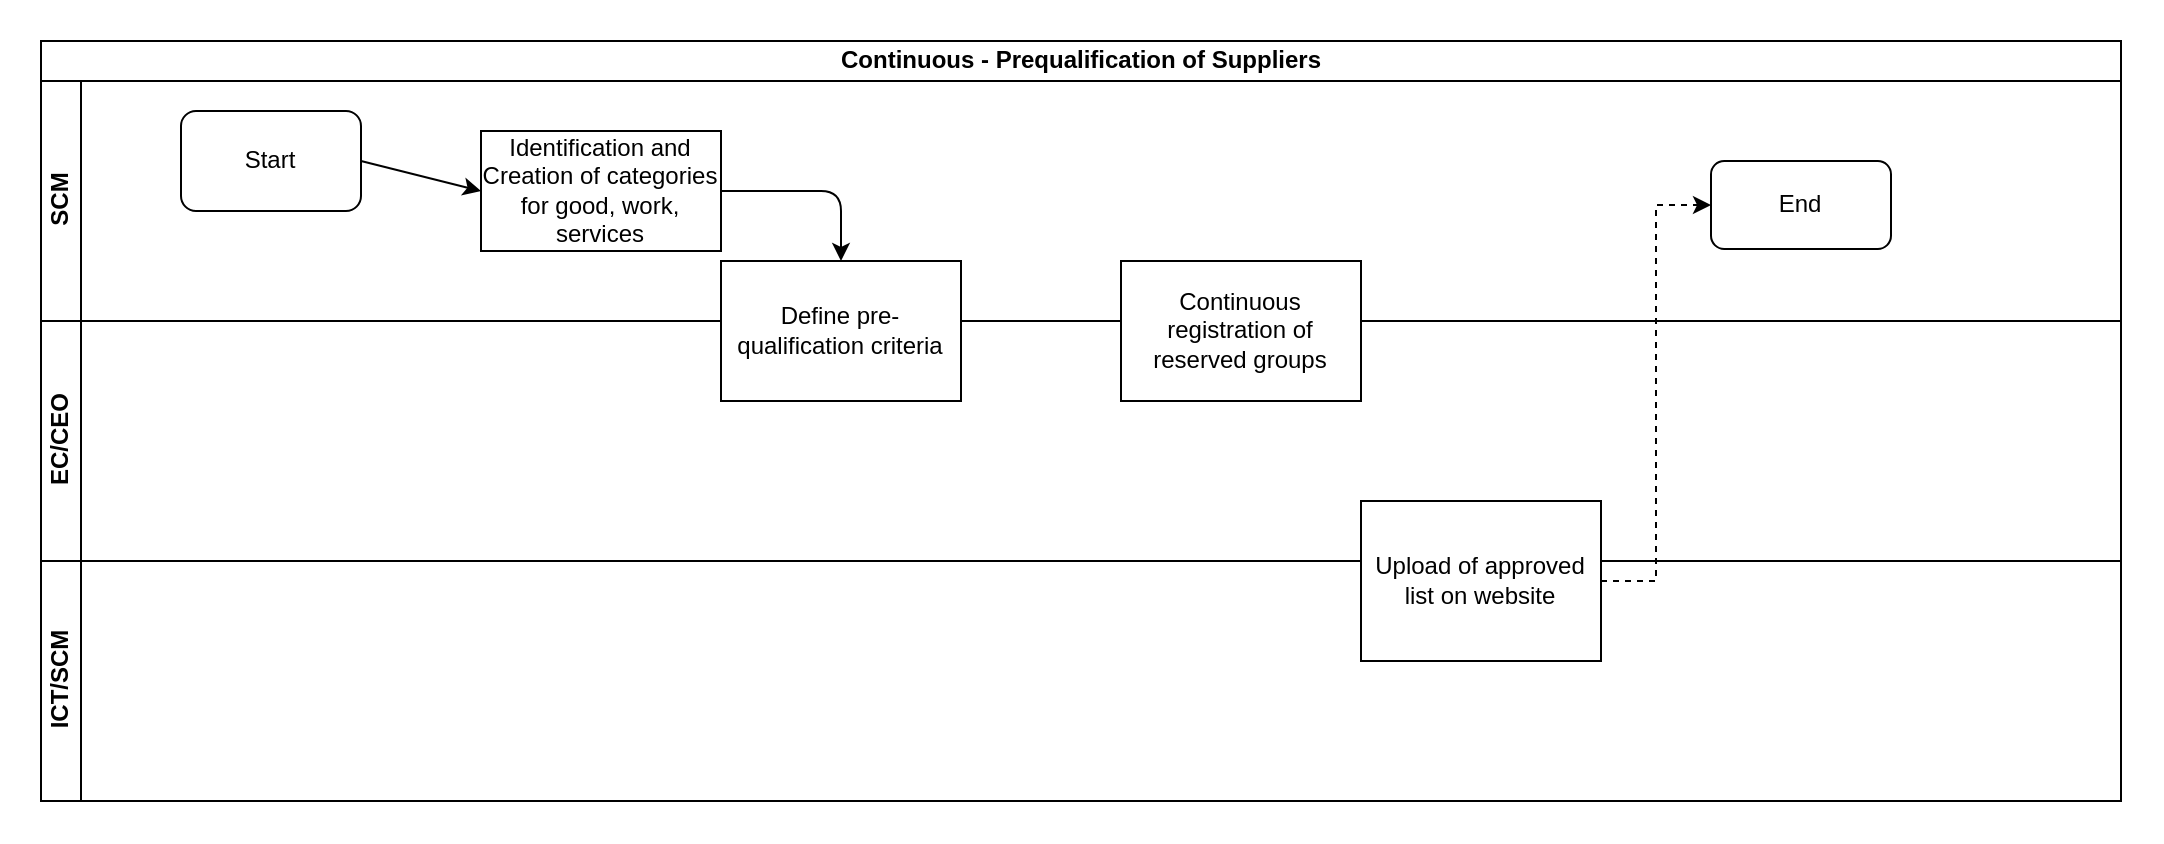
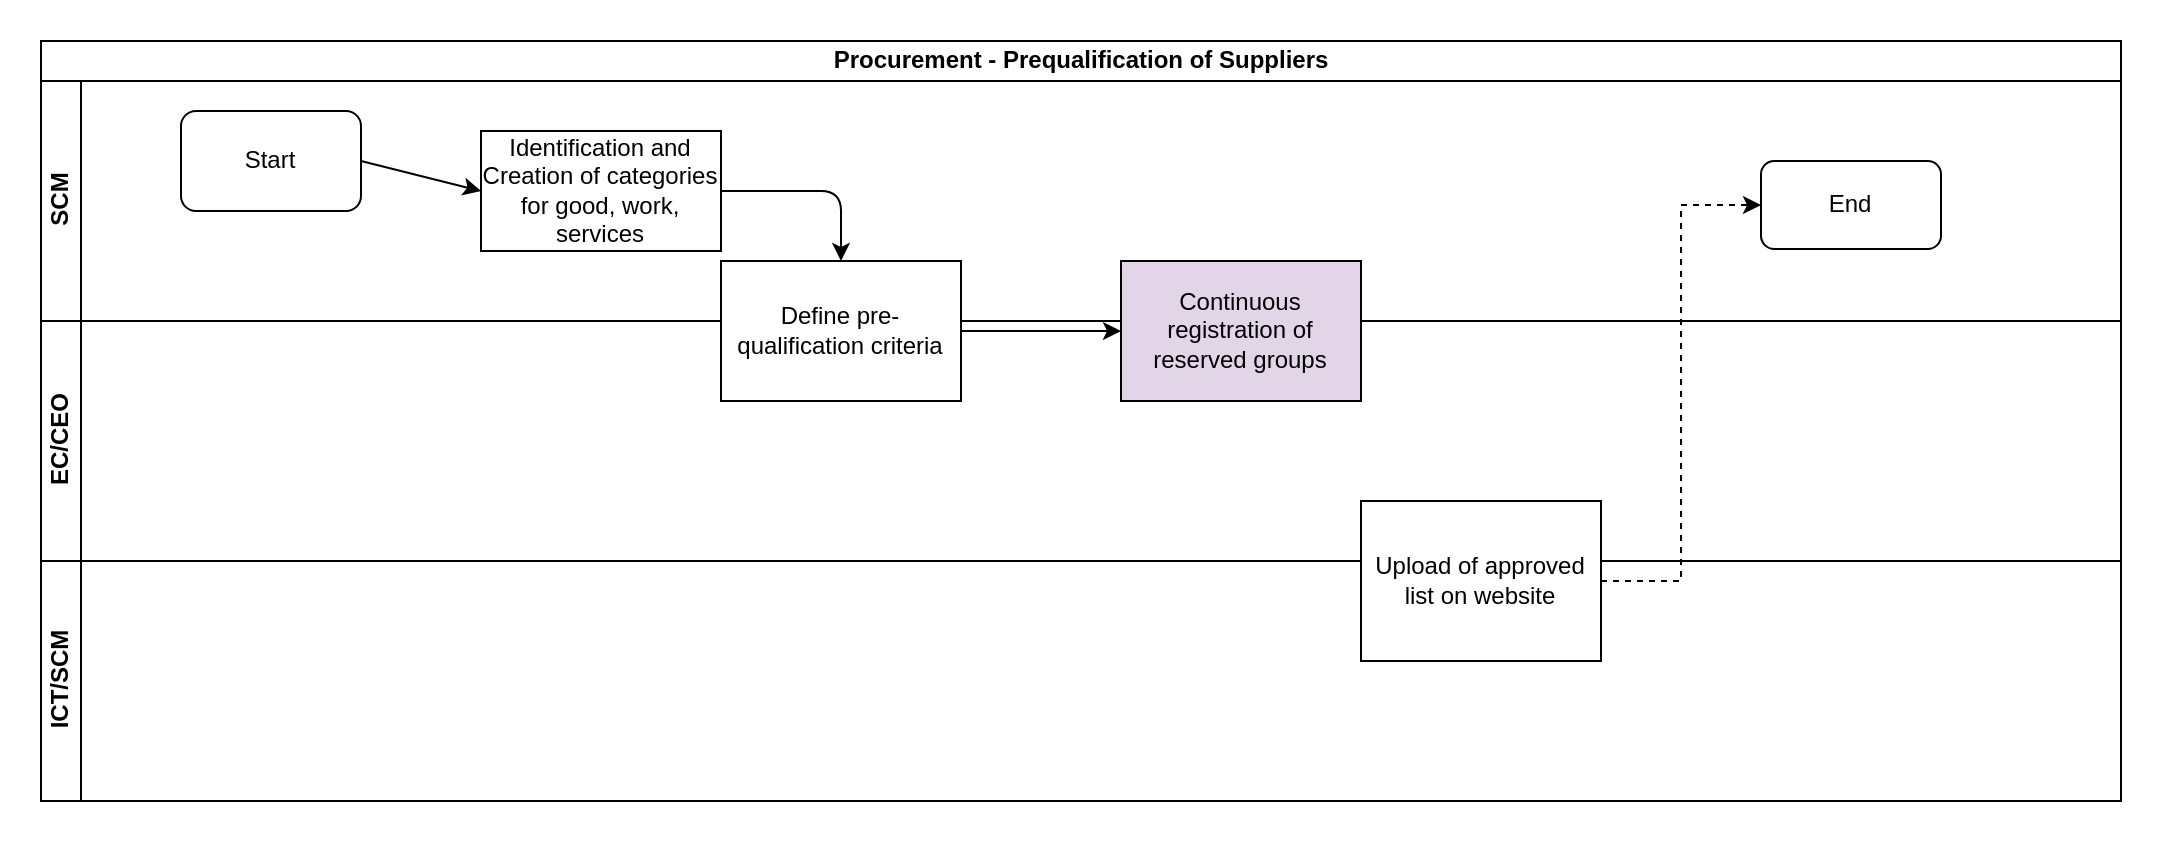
(1082, 61) -> (1082, 61)
(1801, 205) -> (1851, 205)
none -> (1034, 331)
(1241, 331) -> (1241, 331)
